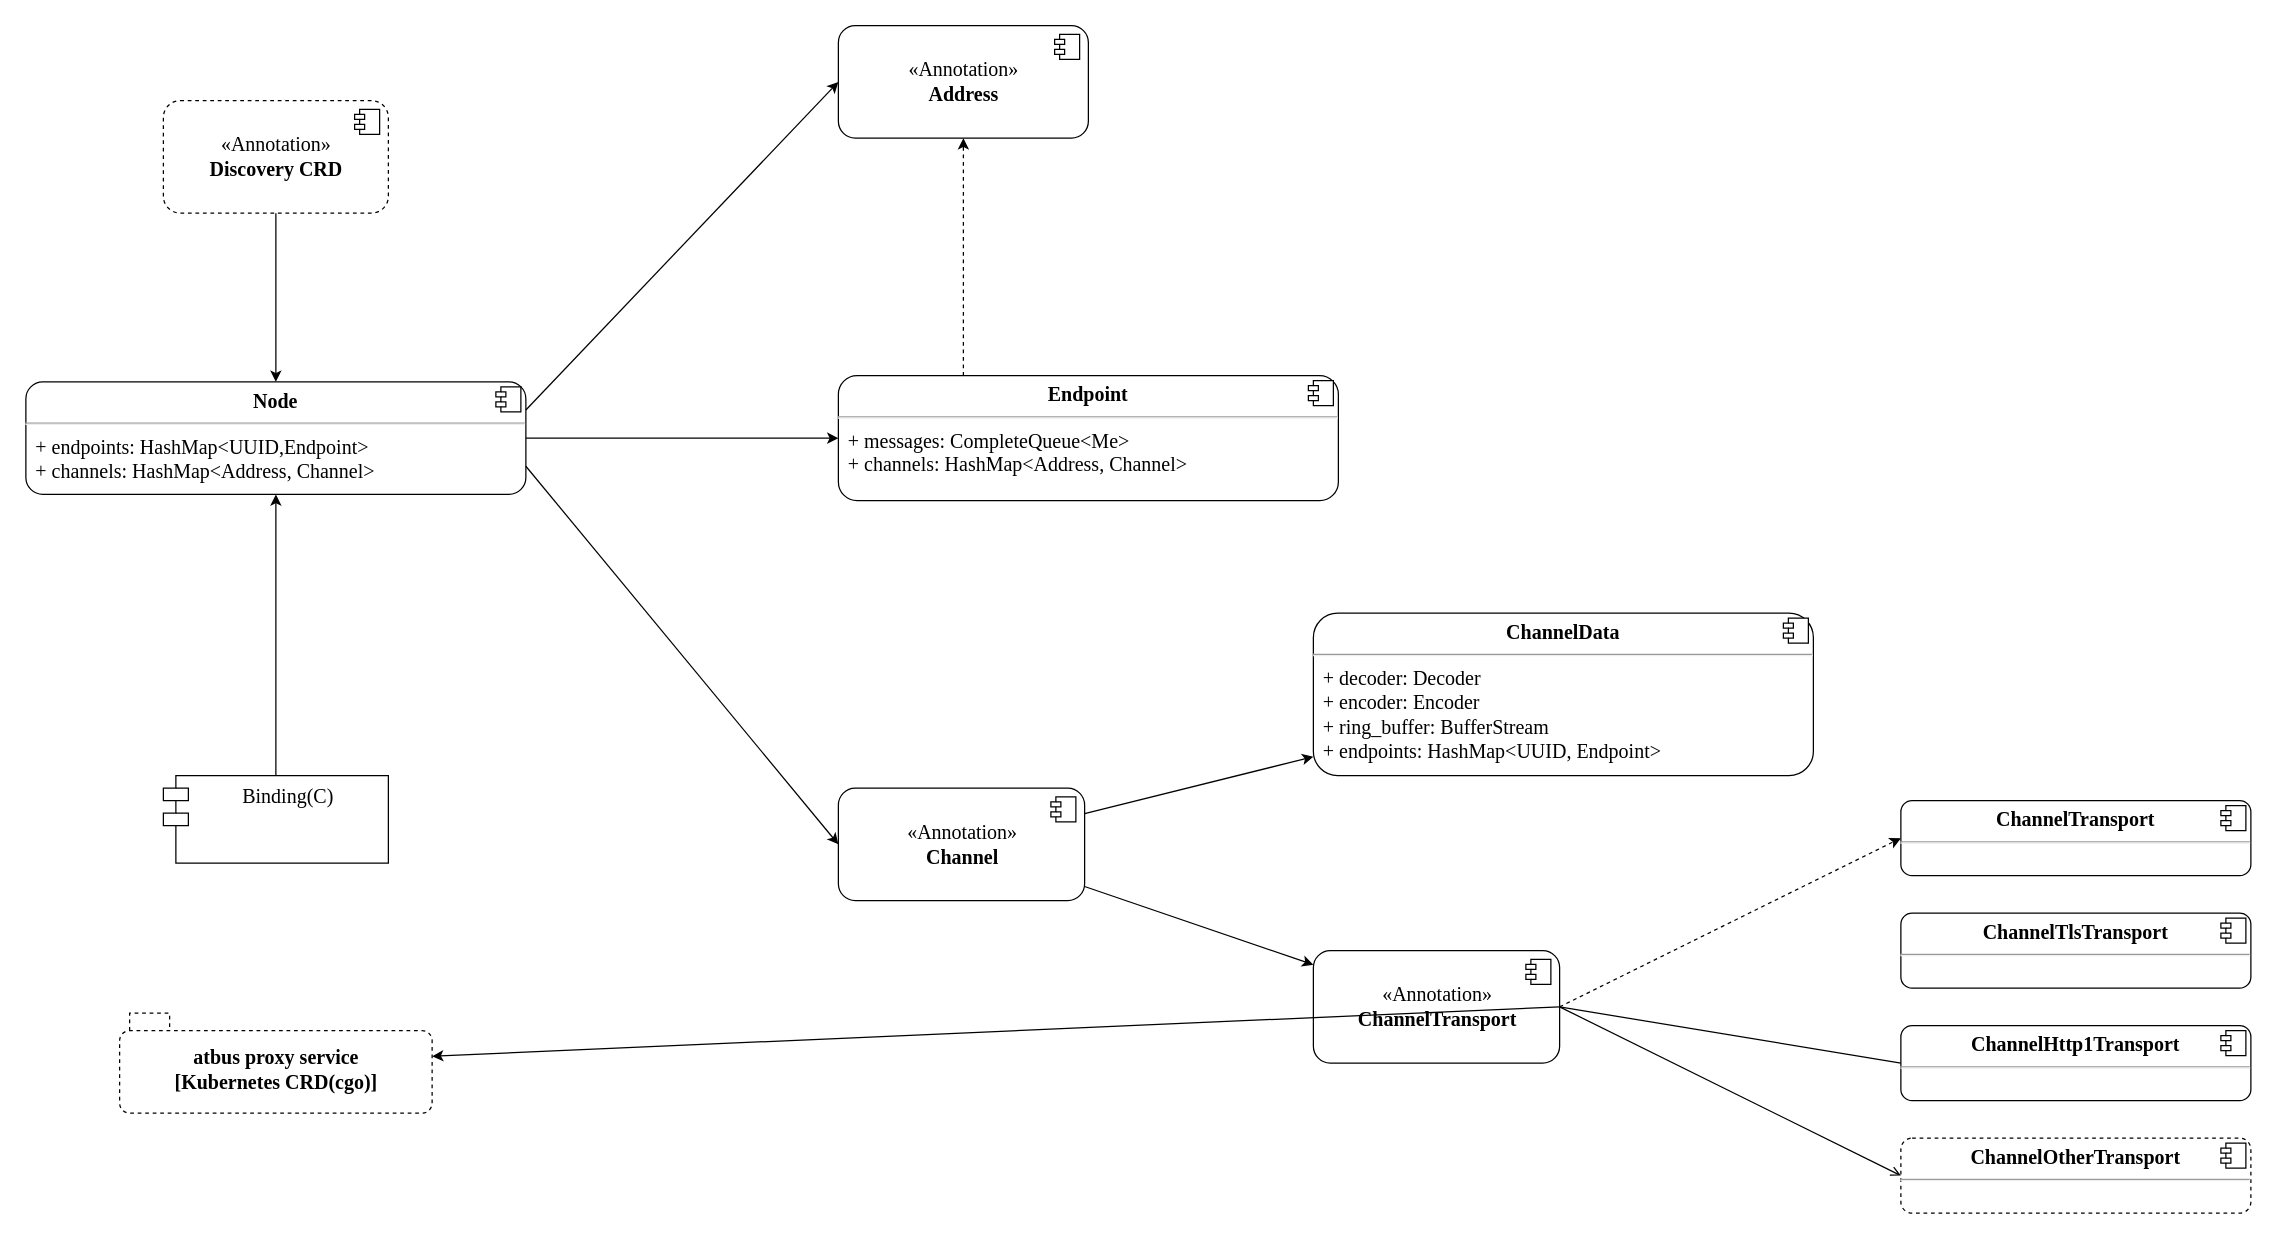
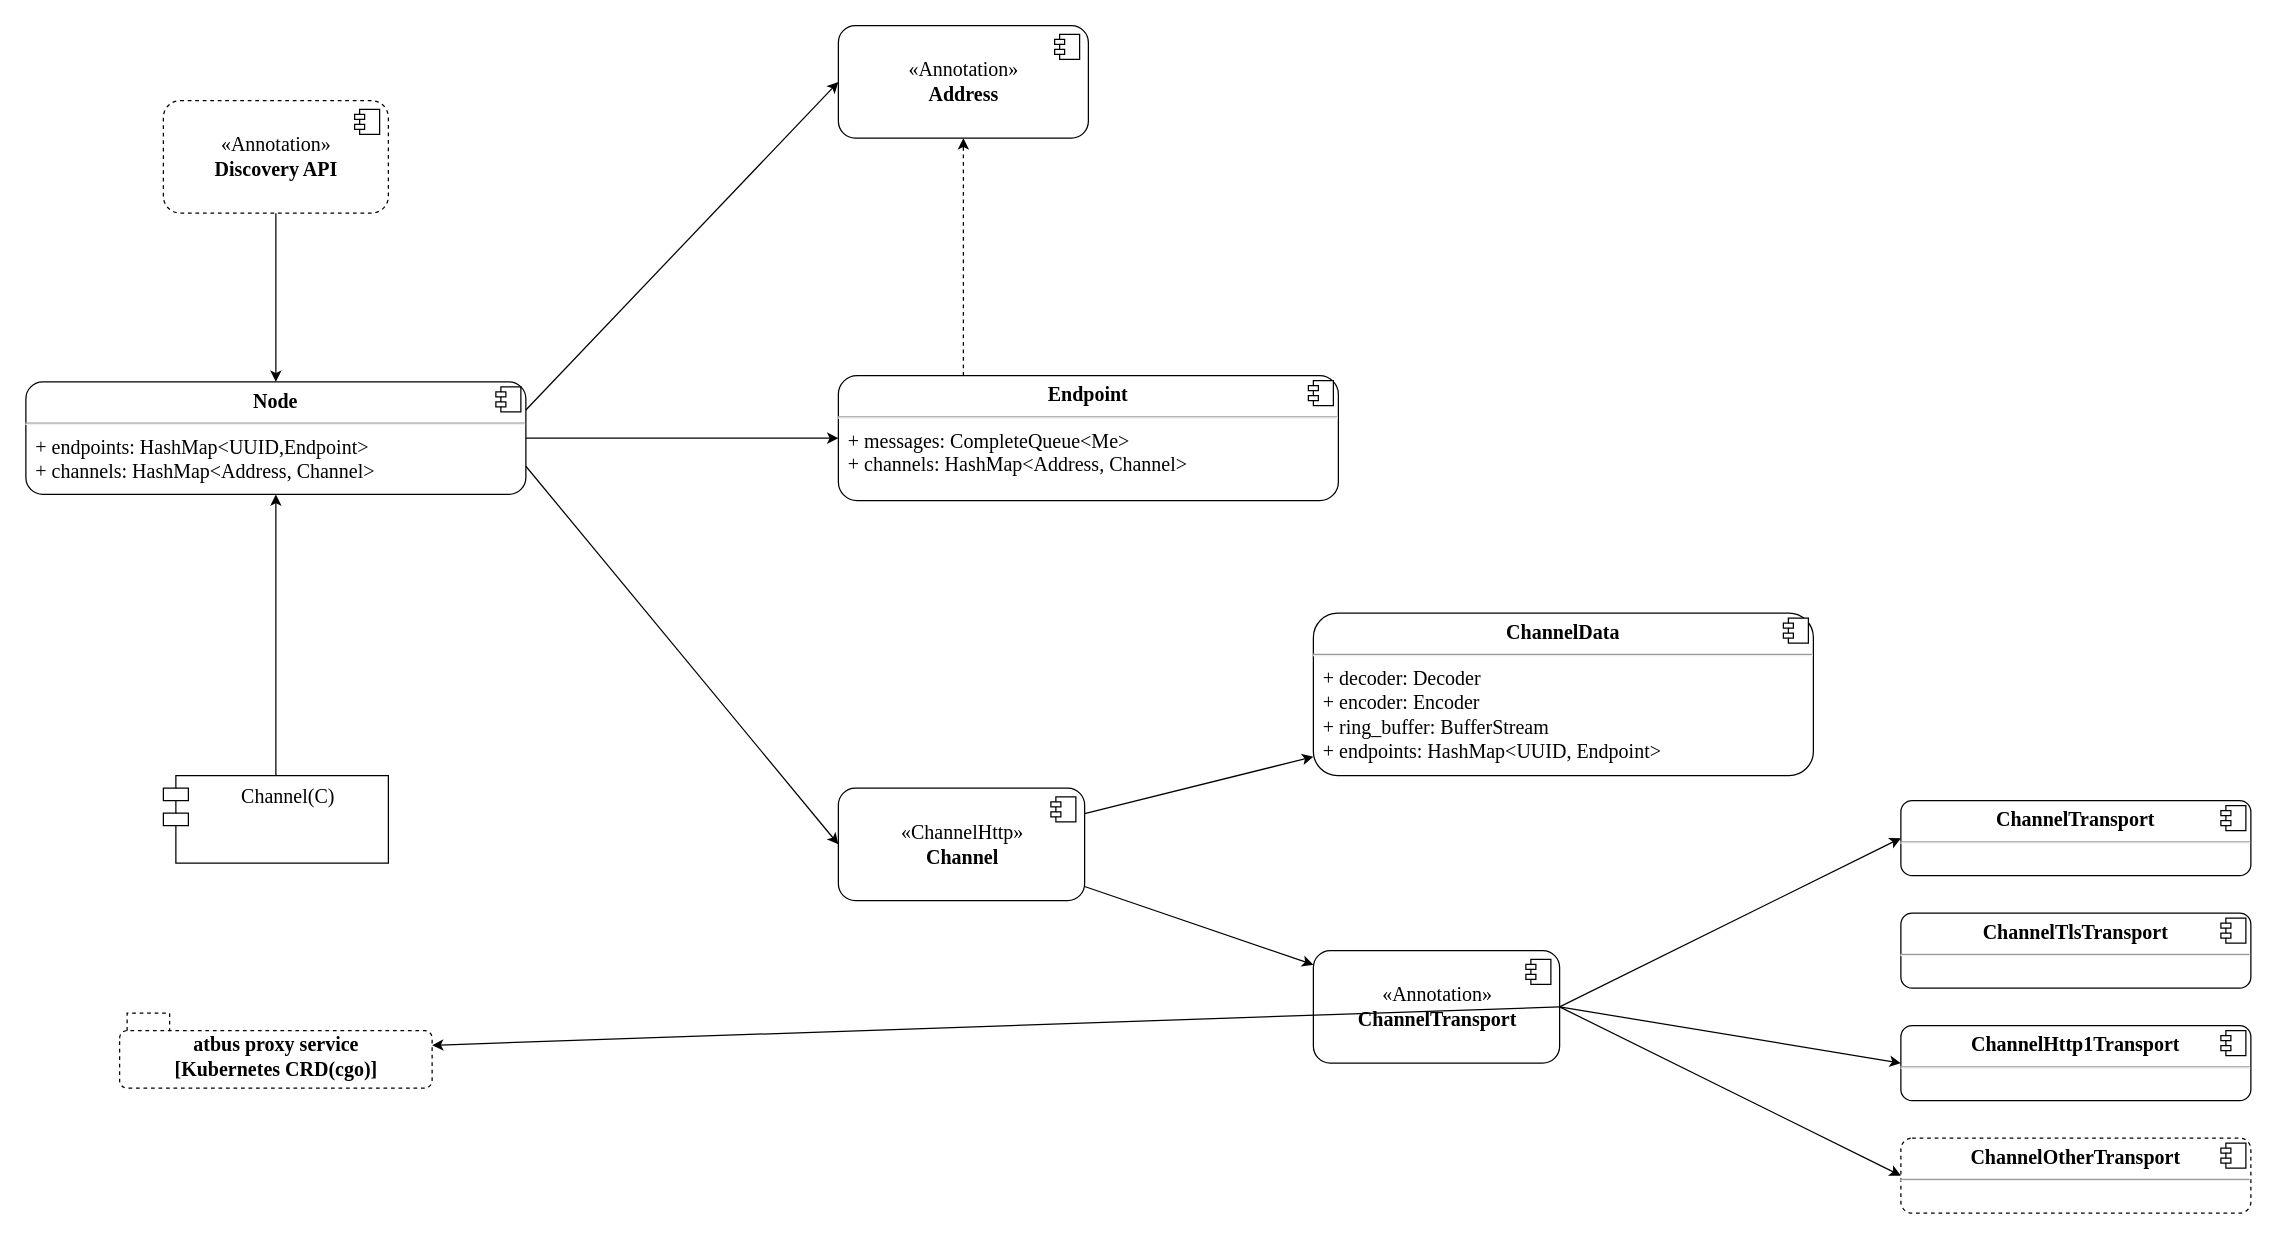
(276, 157) -> (276, 157)
(288, 796) -> (288, 796)
(963, 844) -> (963, 844)
(1726, 924) -> (1726, 924)
(1894, 1062) -> (1891, 1061)
(276, 1063) -> (276, 1051)
(1894, 1172) -> (1892, 1171)
